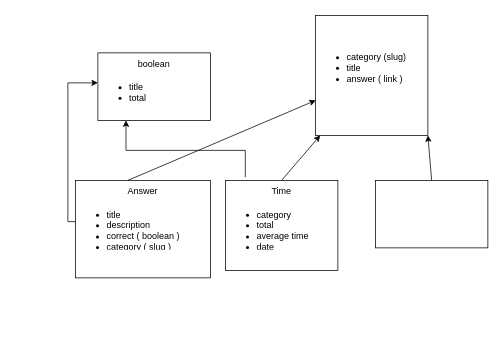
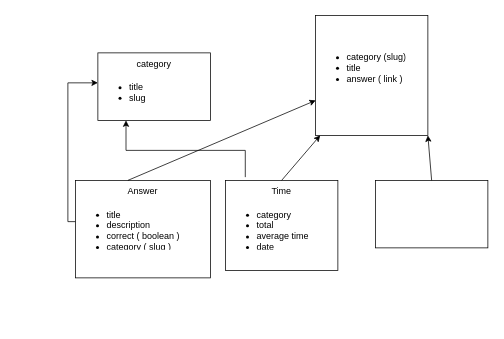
(154, 64) -> (154, 64)
(111, 84) -> (110, 84)
